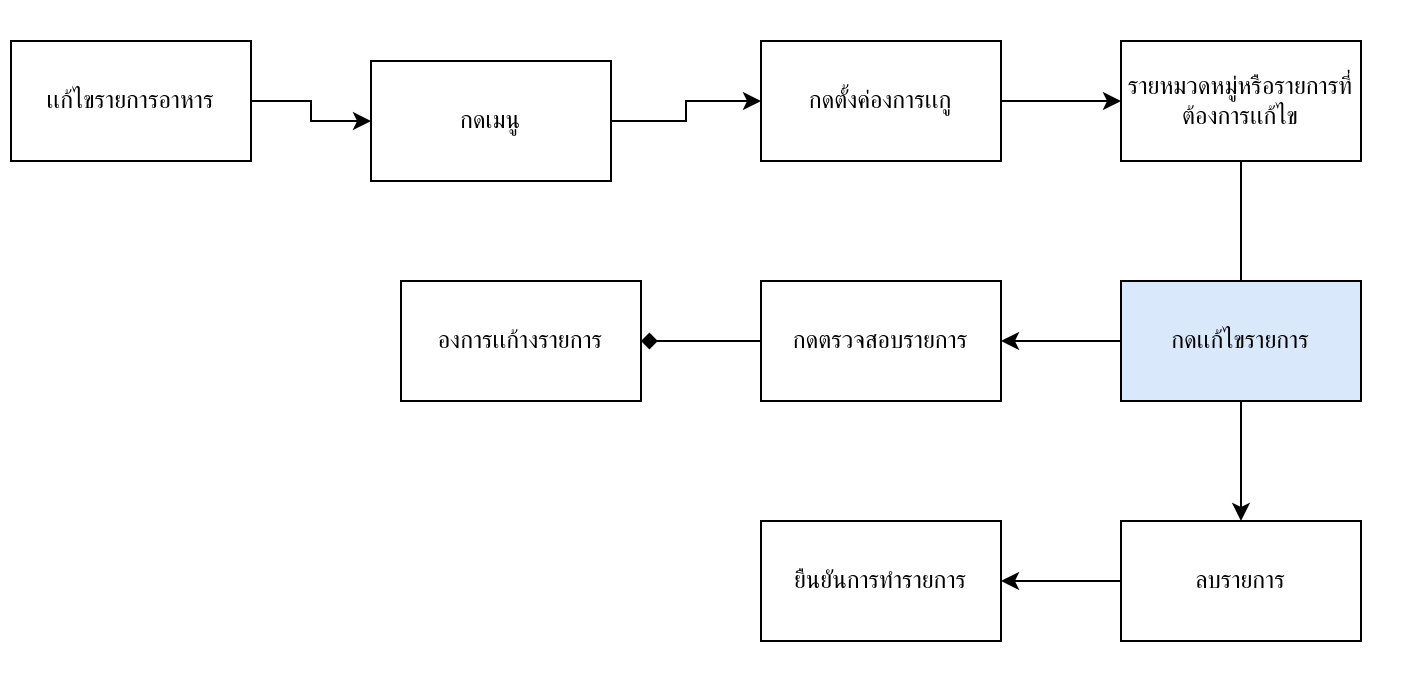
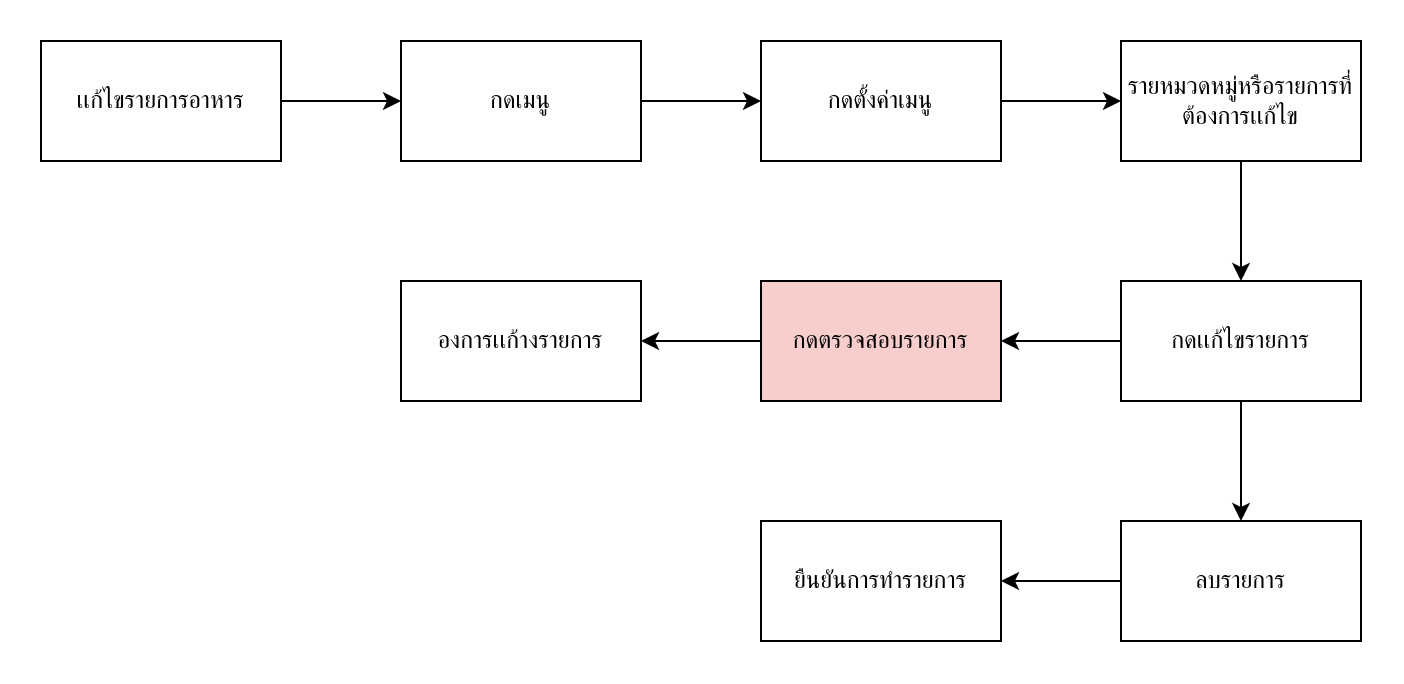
(131, 101) -> (161, 101)
(881, 101) -> (881, 101)
(491, 121) -> (521, 101)
(1241, 271) -> (1241, 266)
(657, 341) -> (656, 341)
(881, 341) -> (881, 341)
(1241, 341) -> (1241, 341)
